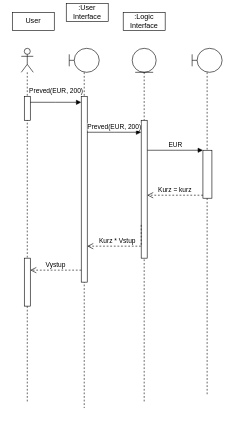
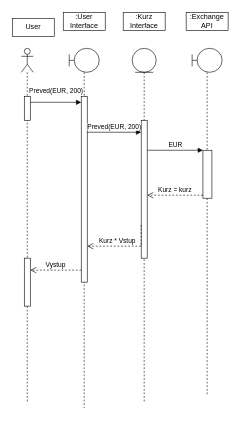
(87, 12) -> (84, 21)
(33, 21) -> (33, 27)
(144, 21) -> (144, 21)
none -> (207, 21)
